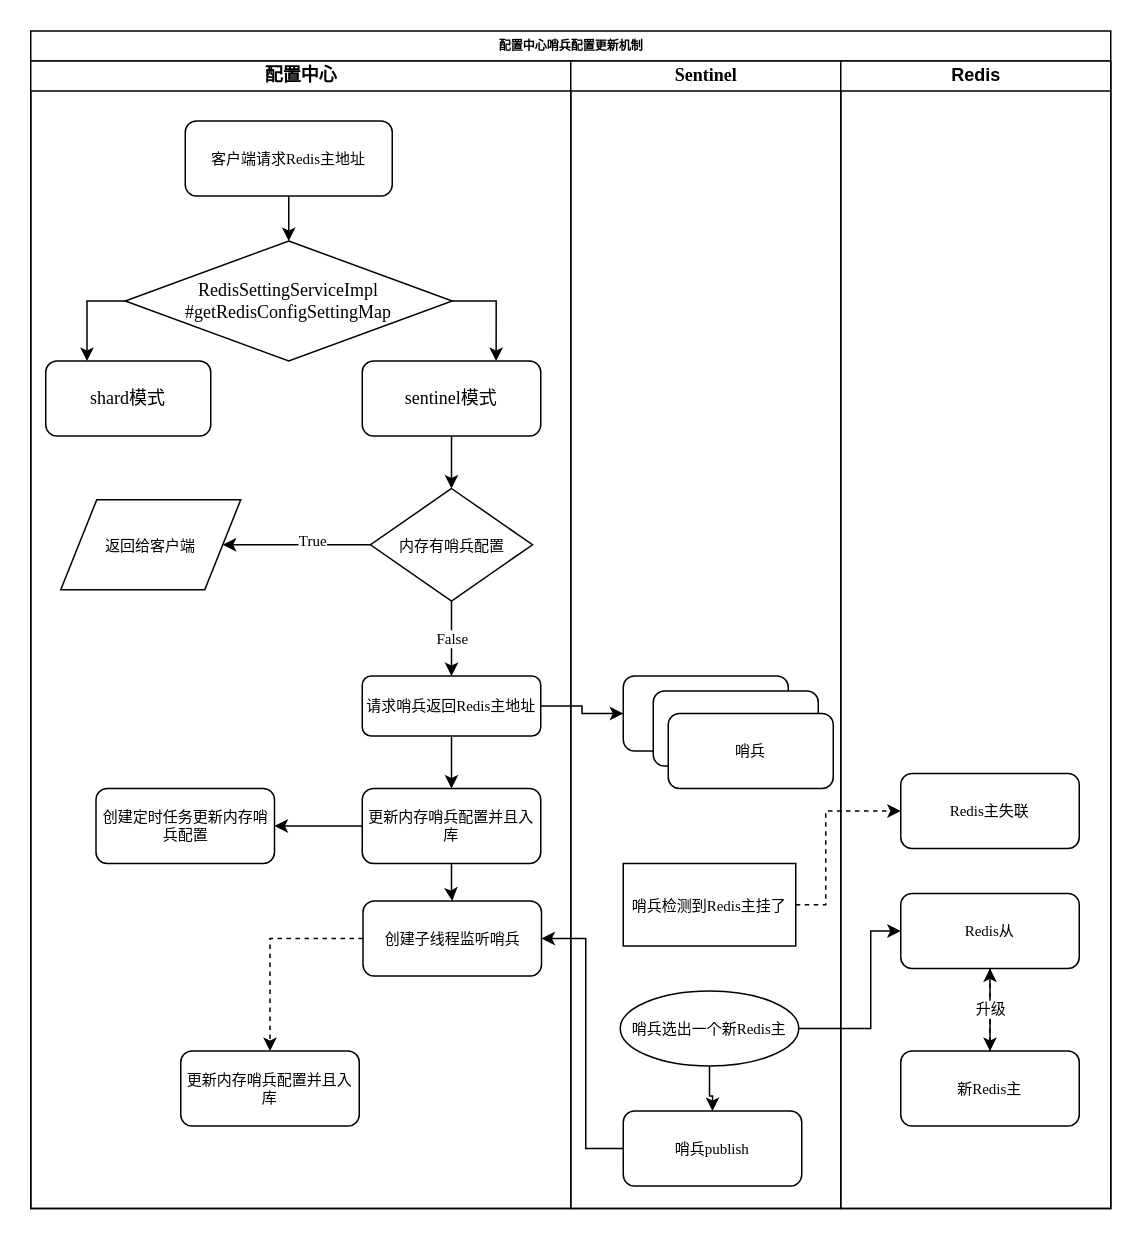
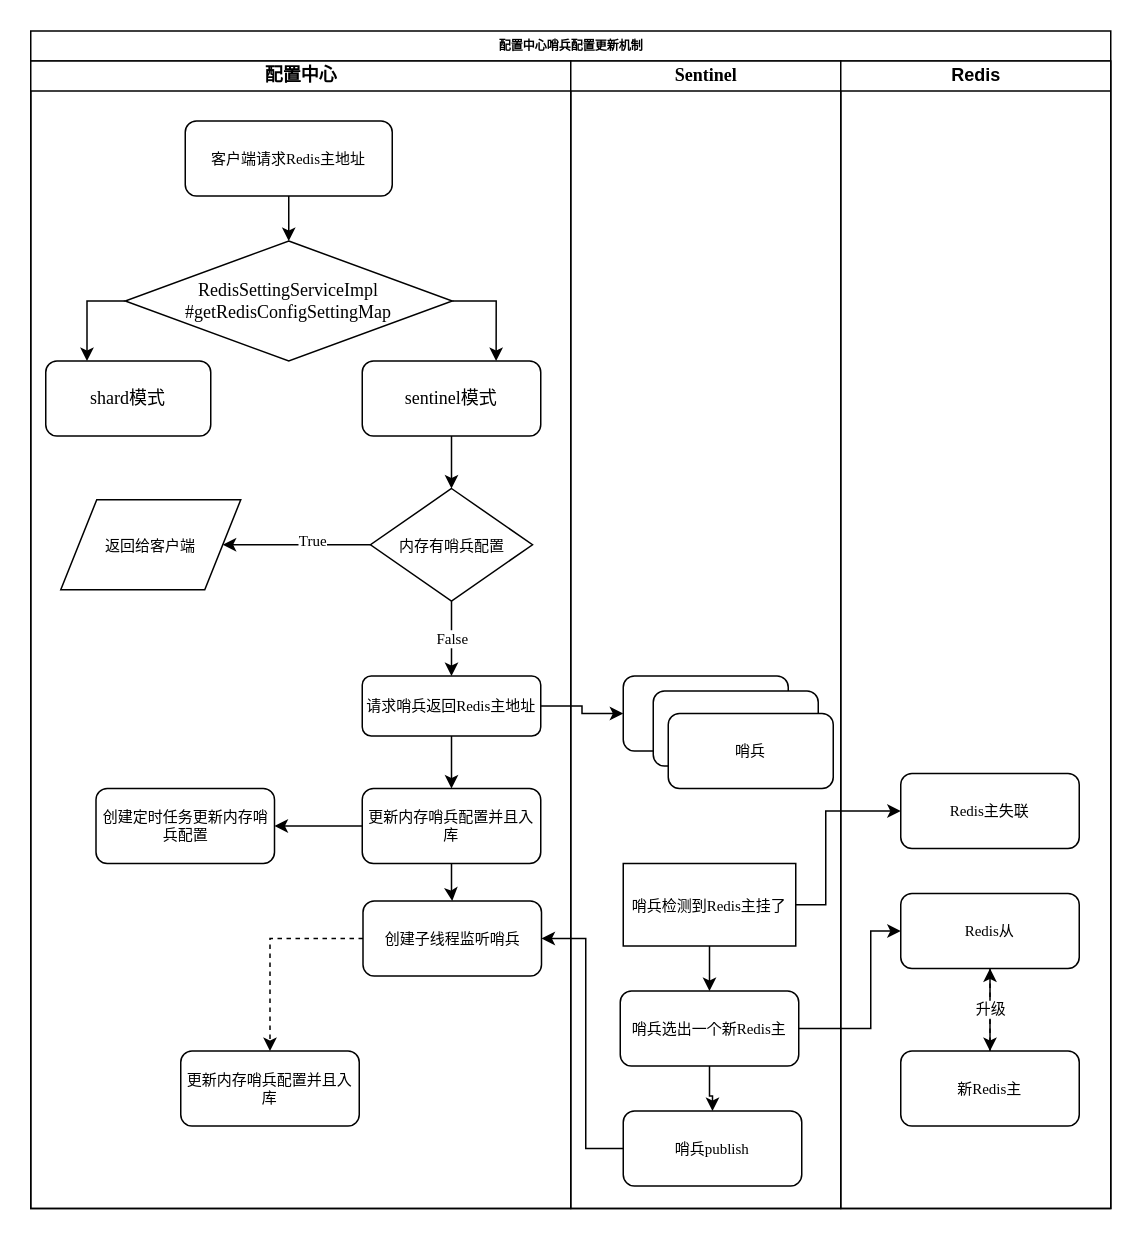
(826, 839) -> (826, 839)
none -> (710, 974)
(710, 1028) -> (710, 1028)
